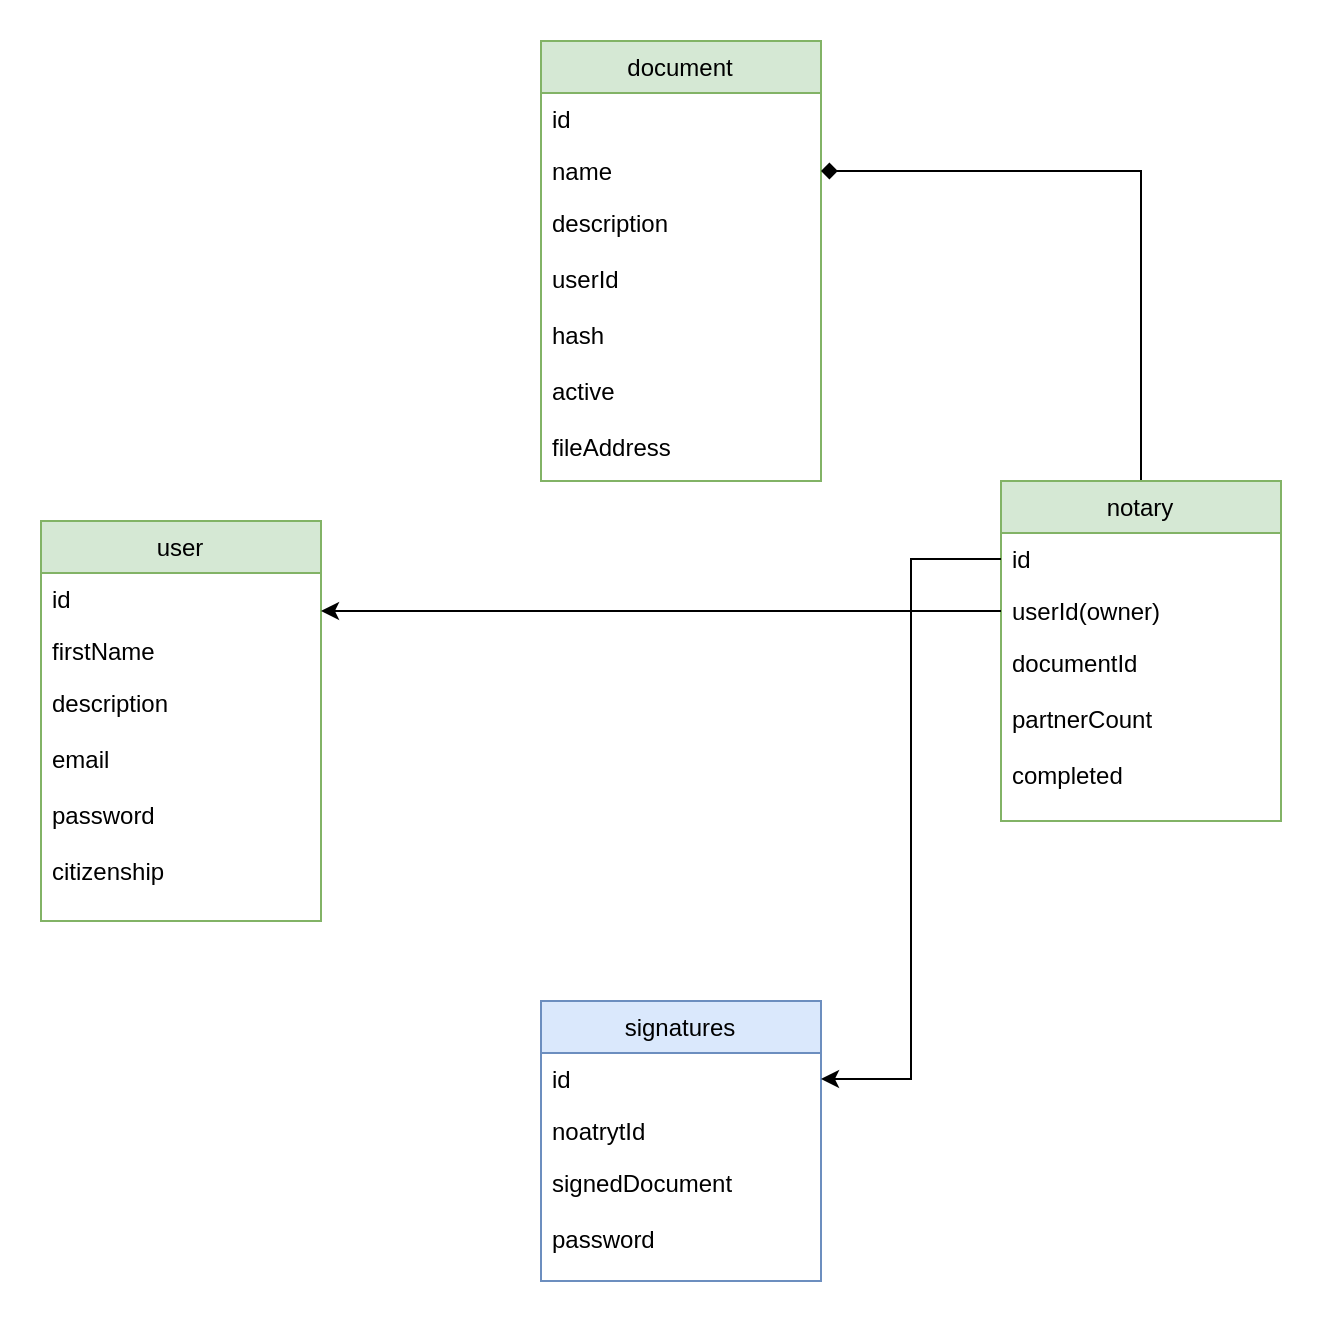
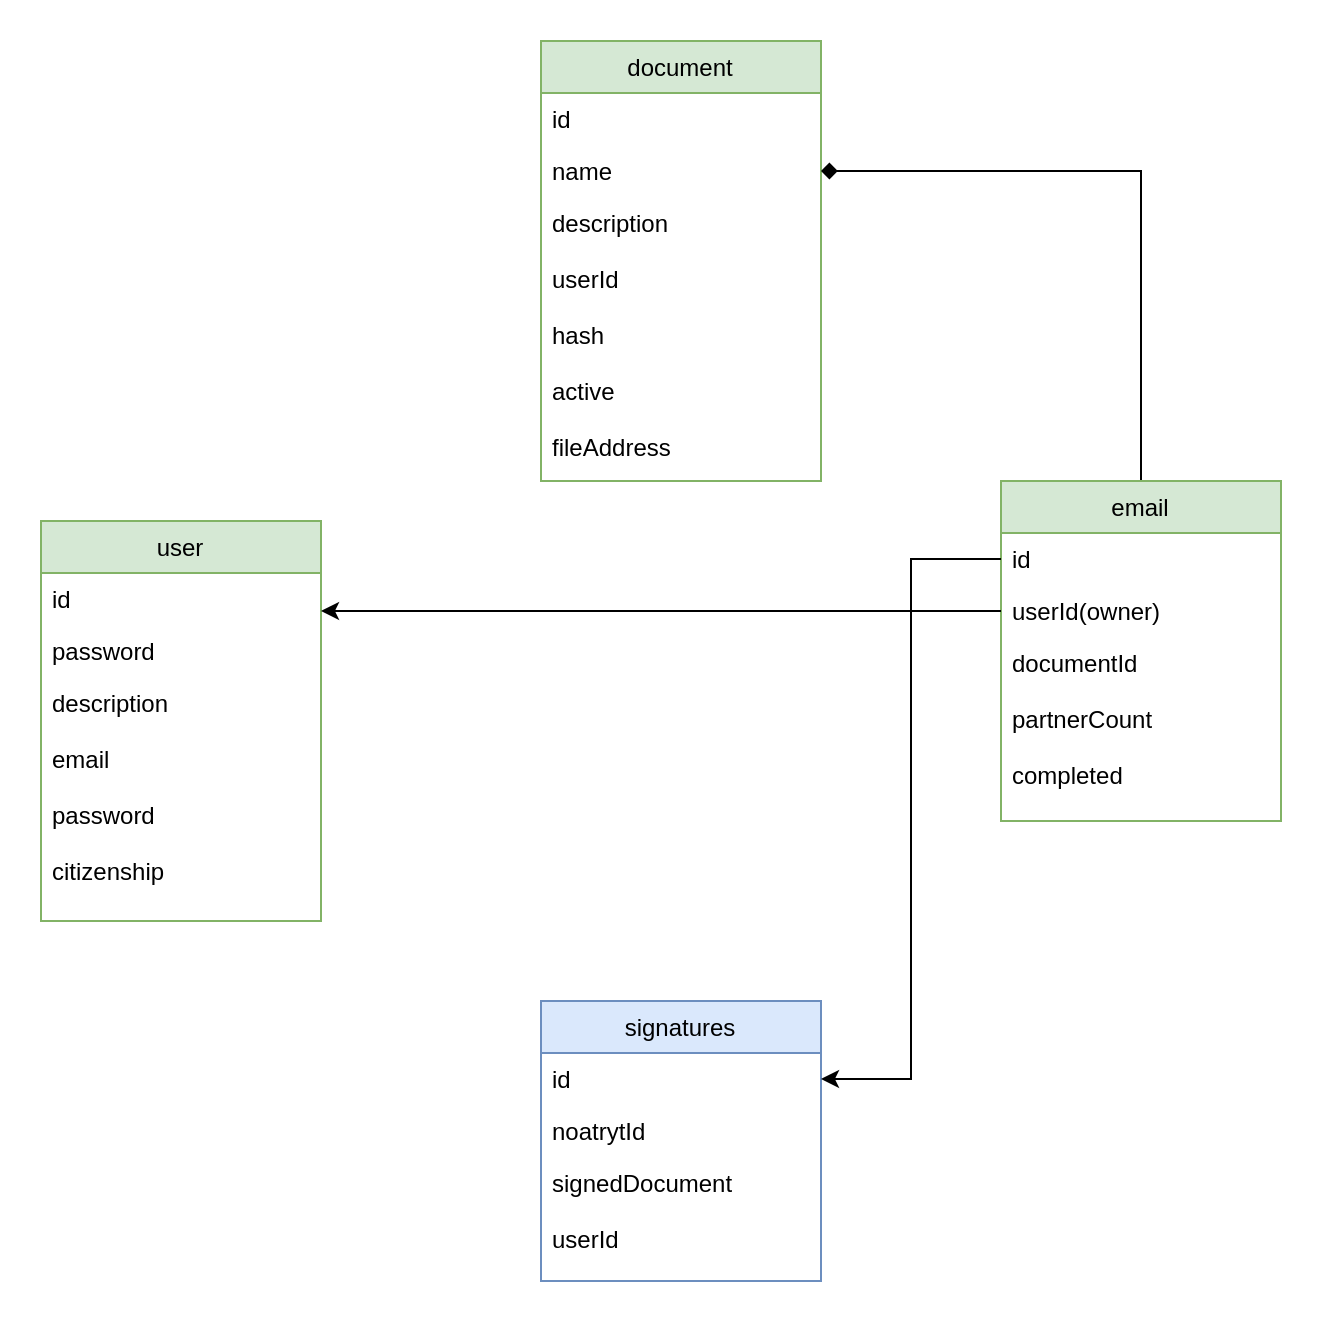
(1140, 508) -> (1140, 508)
(109, 652) -> (106, 652)
(643, 1184) -> (643, 1184)
